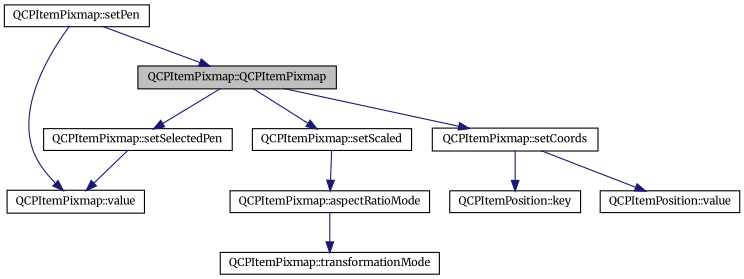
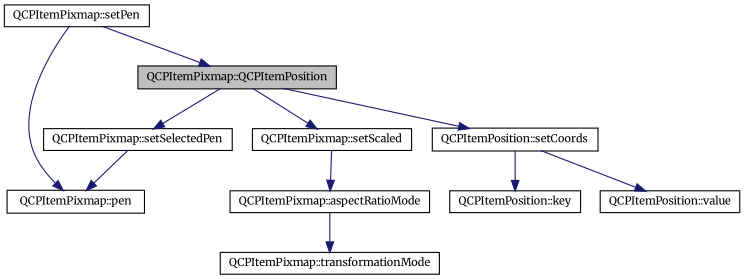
(237, 77) -> (237, 77)
(515, 140) -> (515, 140)
(76, 202) -> (76, 202)
